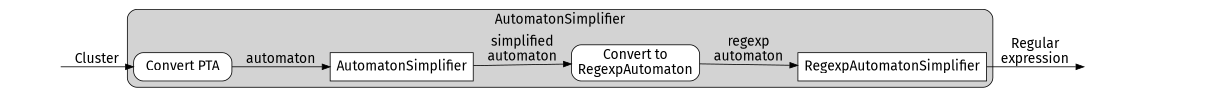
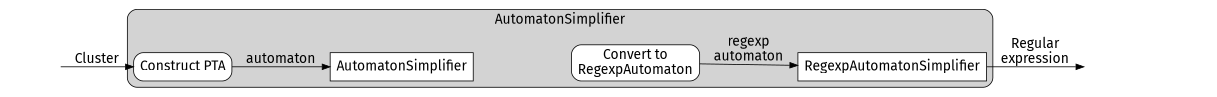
(518, 65) -> none
(183, 67) -> (183, 67)
